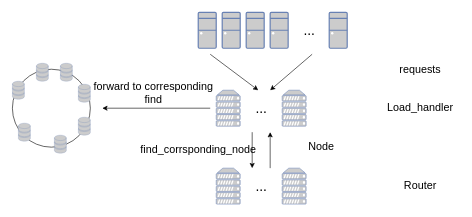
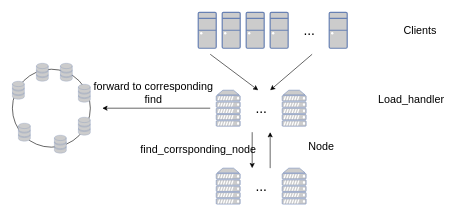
none -> (420, 30)
(420, 69) -> none
(420, 108) -> (411, 99)
(420, 186) -> none
